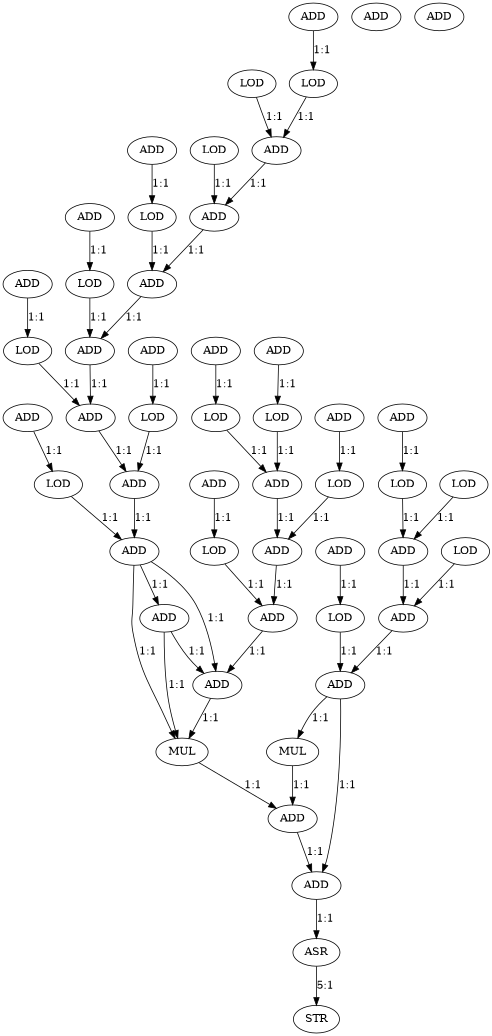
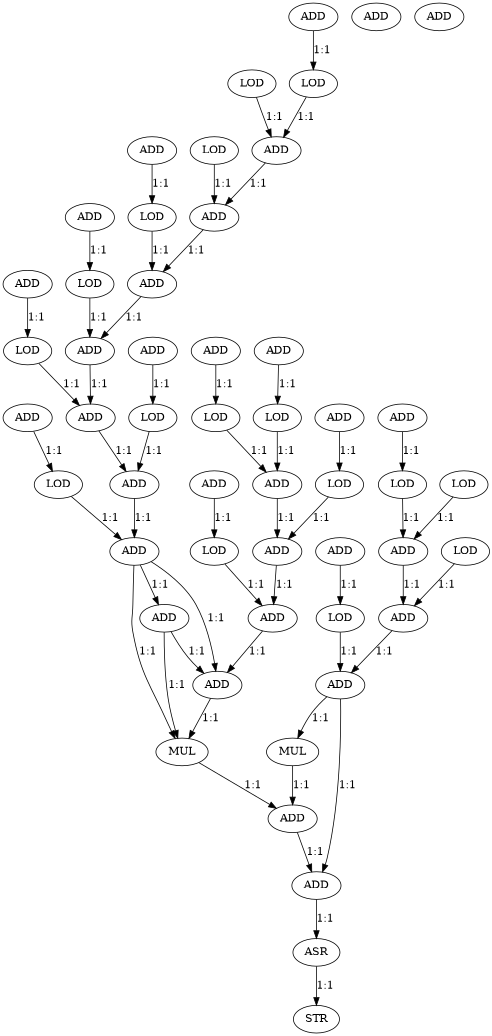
(325, 986) -> (325, 986)
